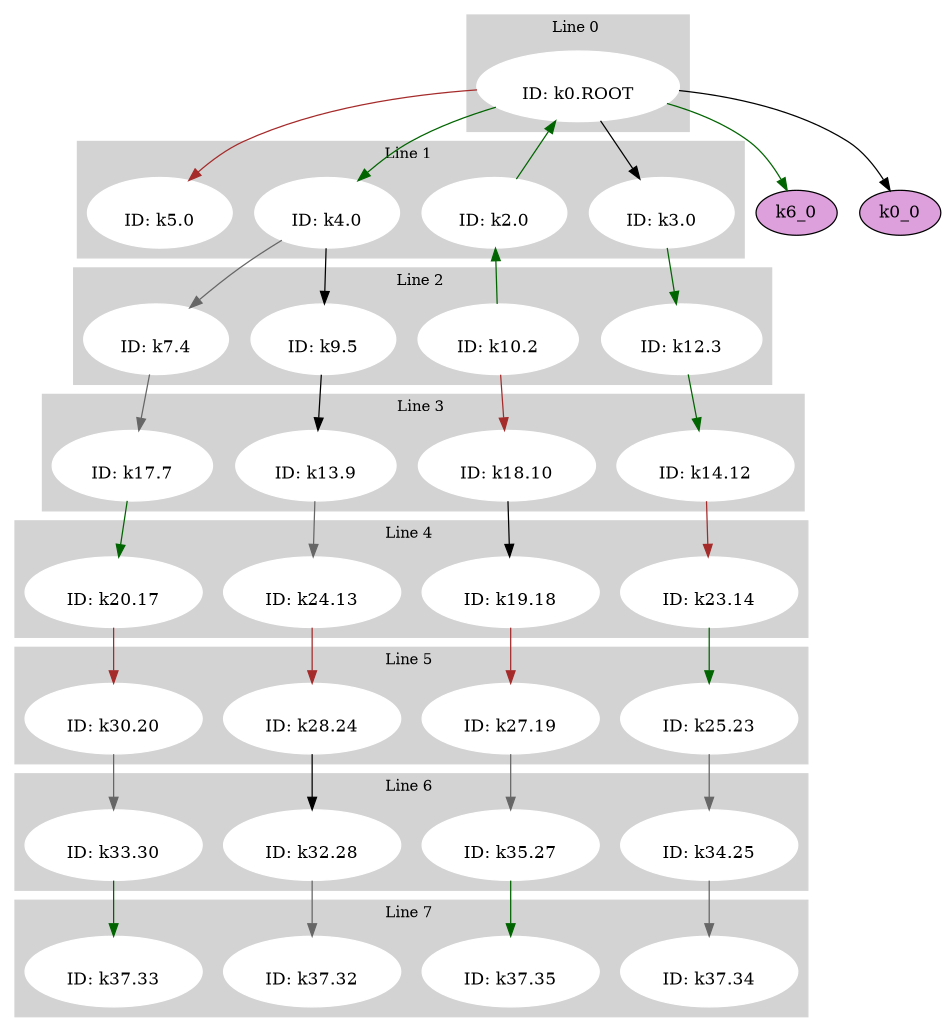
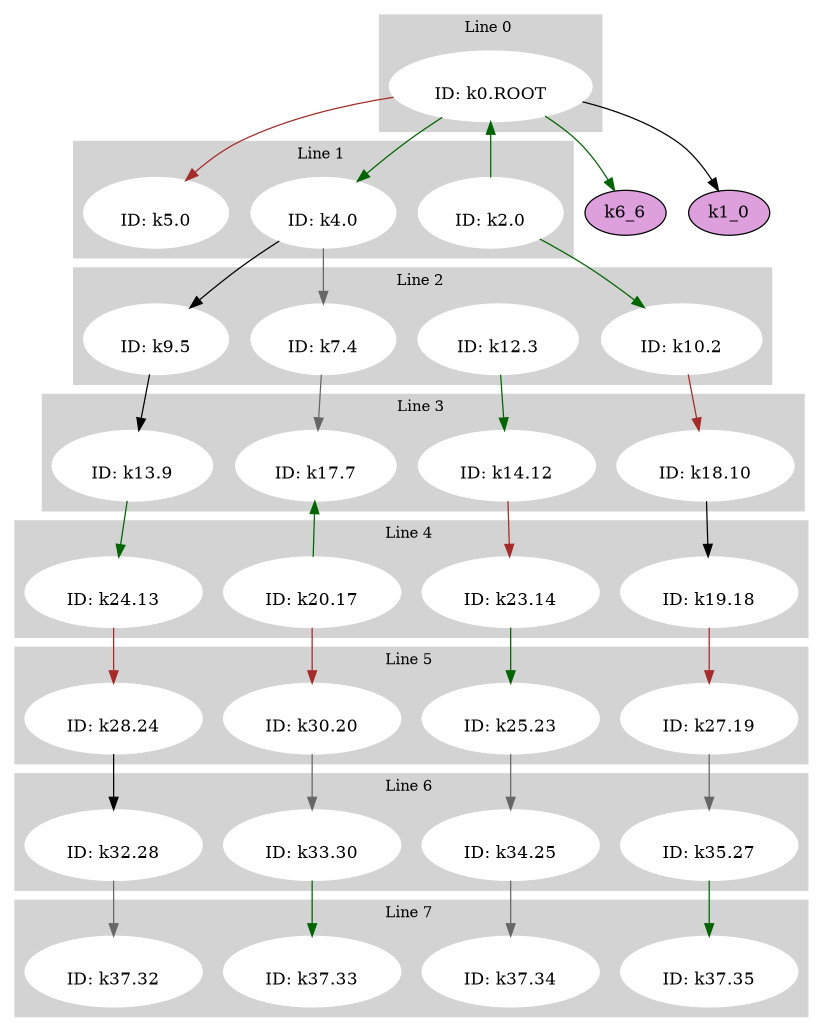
(662, 213) -> none
(797, 213) -> (626, 213)
(900, 213) -> (729, 213)
(497, 282) -> (603, 277)
(123, 529) -> (314, 535)
(314, 529) -> (123, 529)
